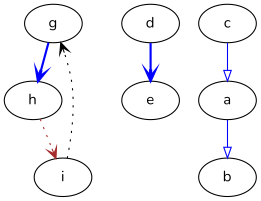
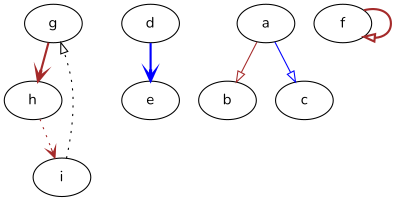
none -> (343, 23)
(45, 57) -> (45, 57)
(227, 57) -> (283, 57)
(73, 105) -> (73, 105)
(227, 134) -> (249, 57)
